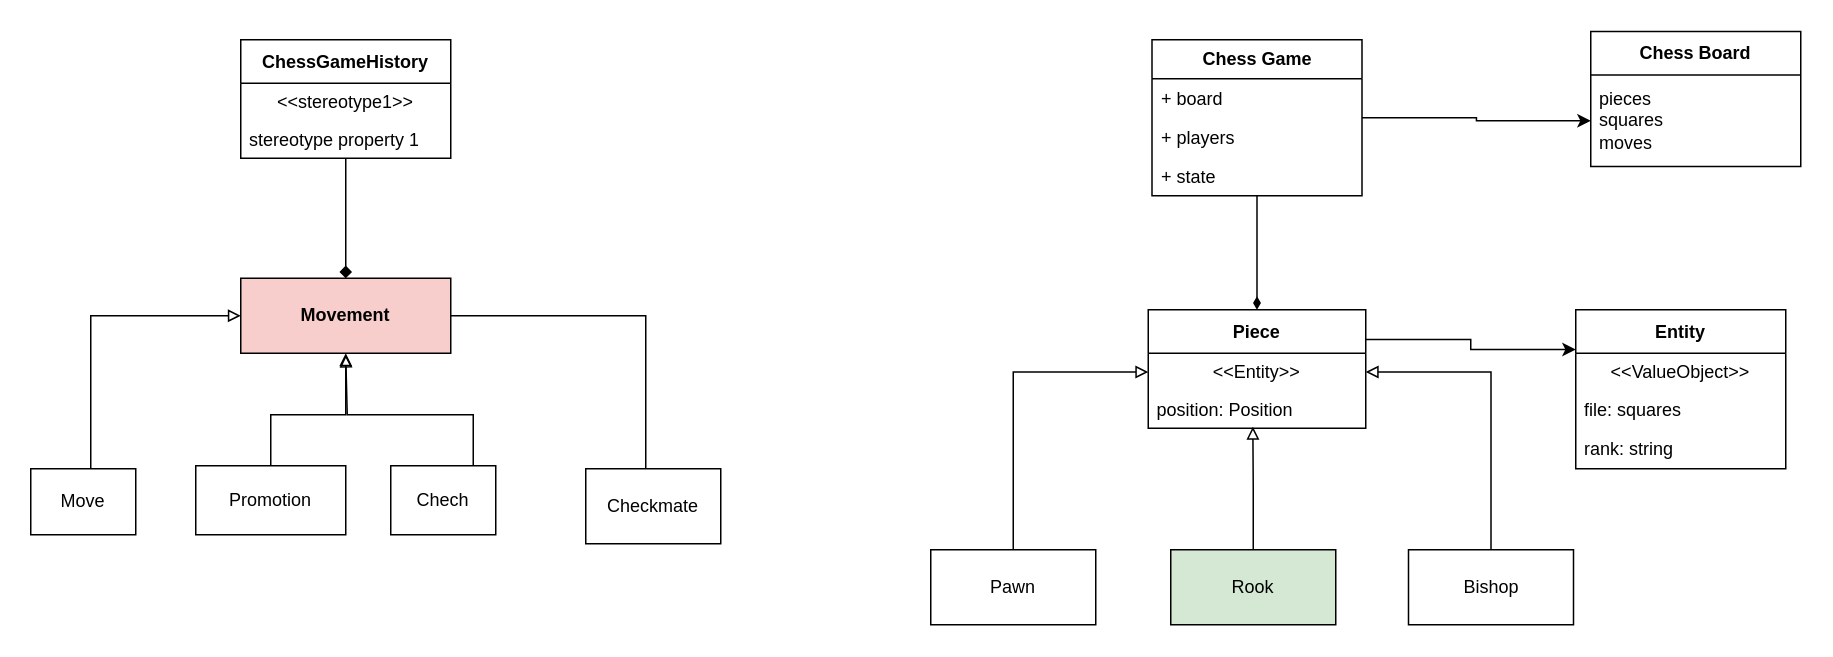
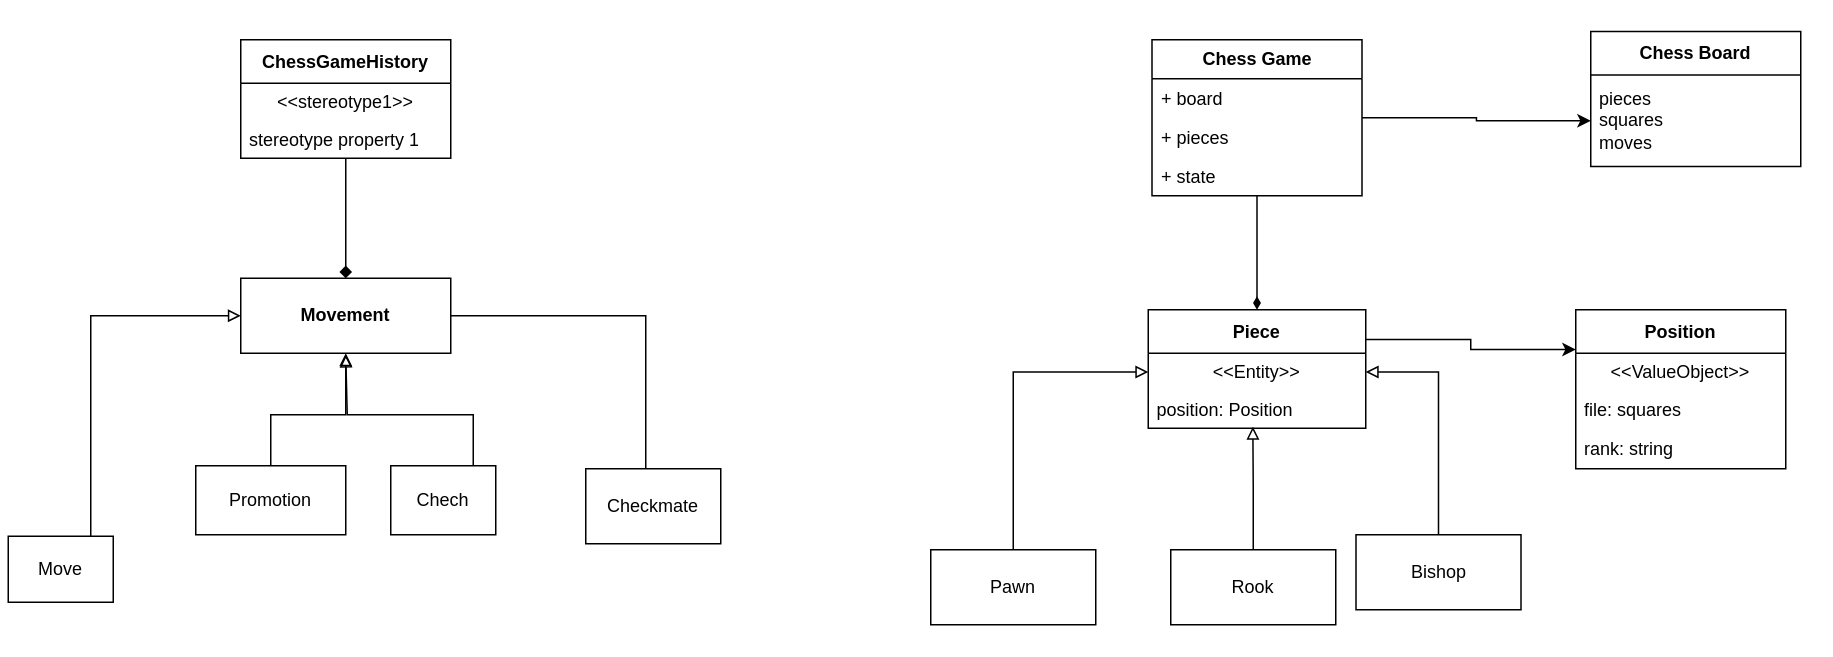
(1202, 139) -> (1197, 139)
(346, 316) -> (346, 316)
(1681, 332) -> (1681, 332)
(83, 502) -> (61, 569)
(1253, 587) -> (1253, 587)
(1491, 587) -> (1439, 572)
